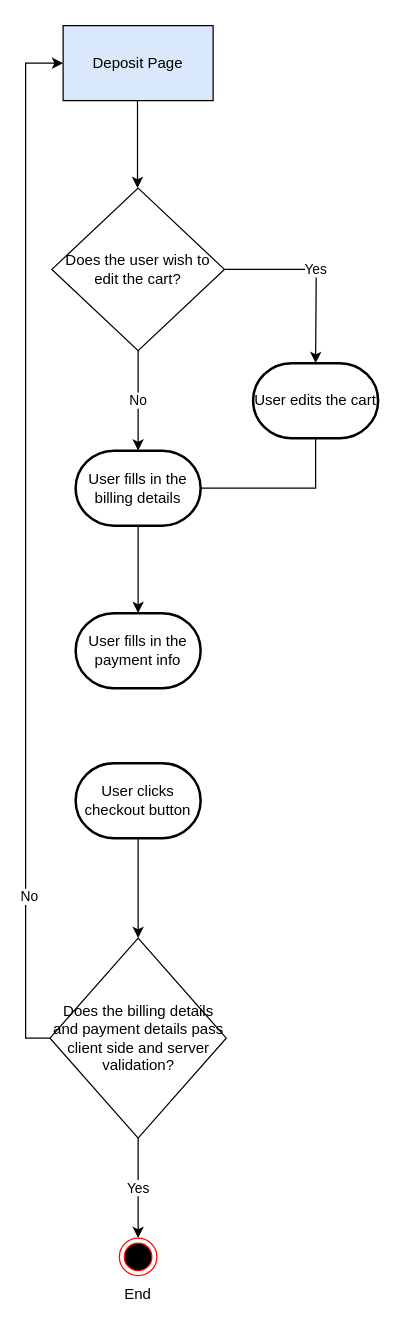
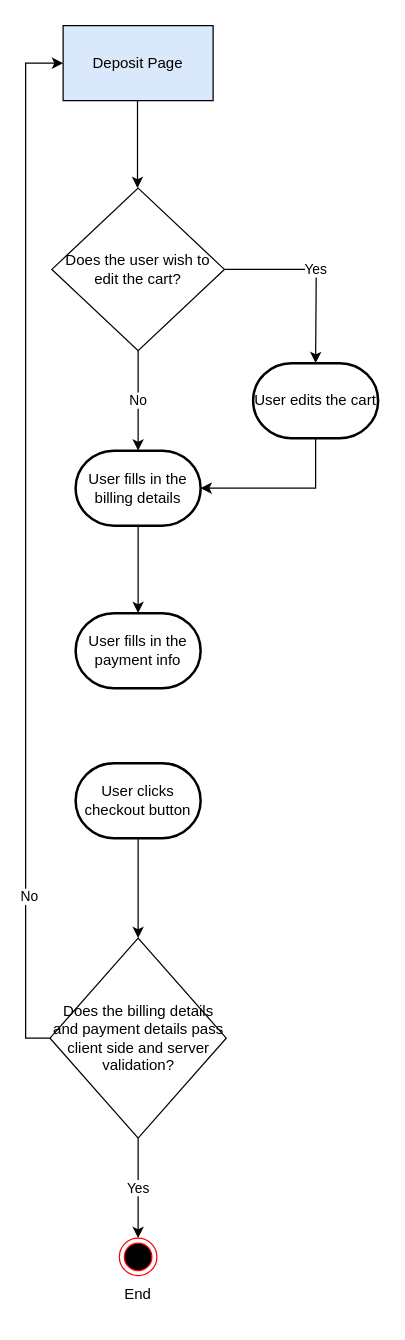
(206, 488) -> (210, 488)
